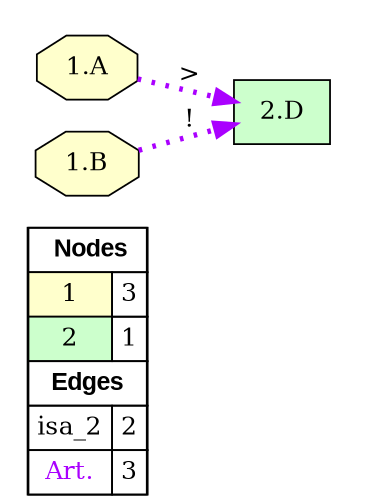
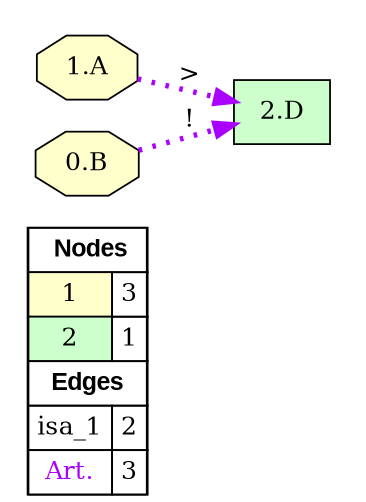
(87, 164) -> (87, 164)
(70, 427) -> (70, 427)
